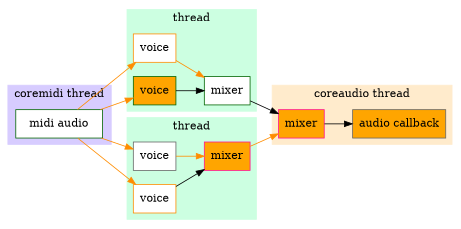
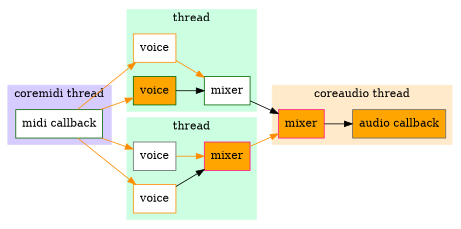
(59, 124) -> (59, 124)
